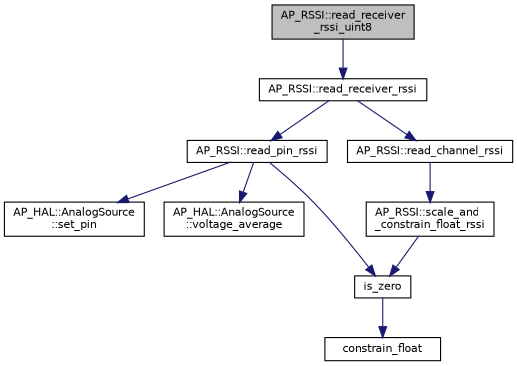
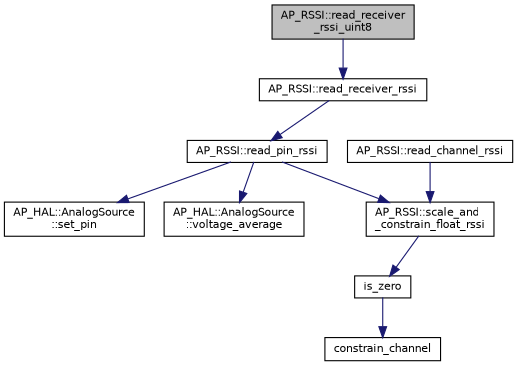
(382, 117) -> none
(322, 211) -> (330, 180)
(383, 349) -> (383, 349)
